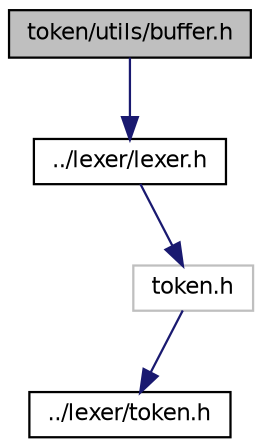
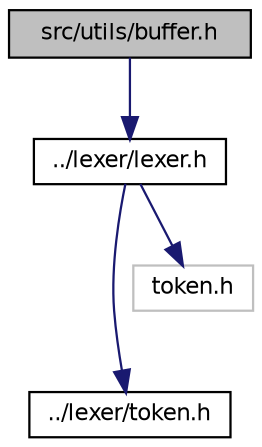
(130, 34) -> (130, 34)
(167, 341) -> (114, 277)
